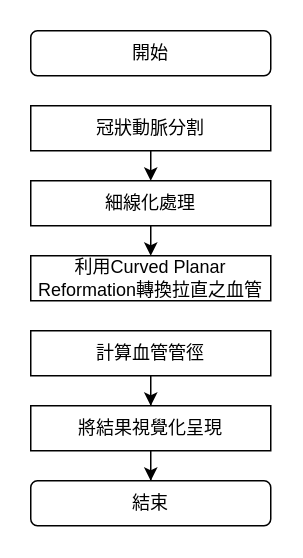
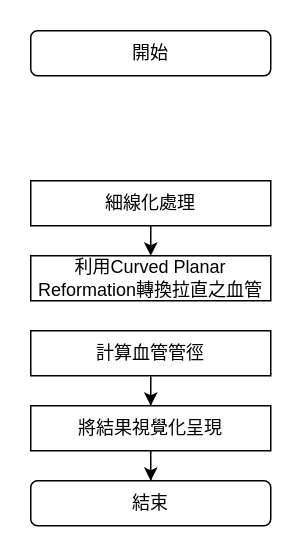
(151, 128) -> none
(151, 161) -> none
